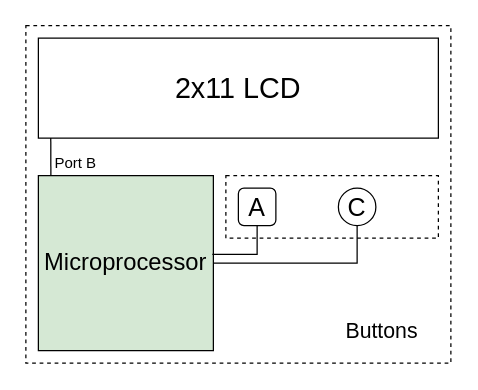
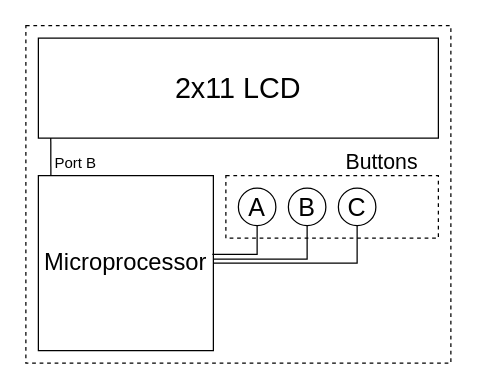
(257, 207) -> (257, 207)
none -> (307, 207)
none -> (277, 259)
(126, 263) -> (126, 263)
(382, 332) -> (382, 163)
